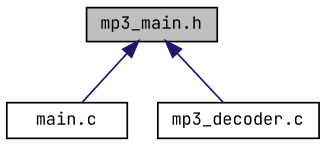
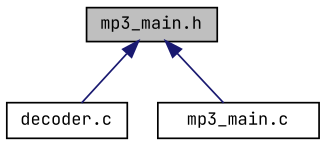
(67, 121) -> (67, 121)
(238, 121) -> (238, 121)
